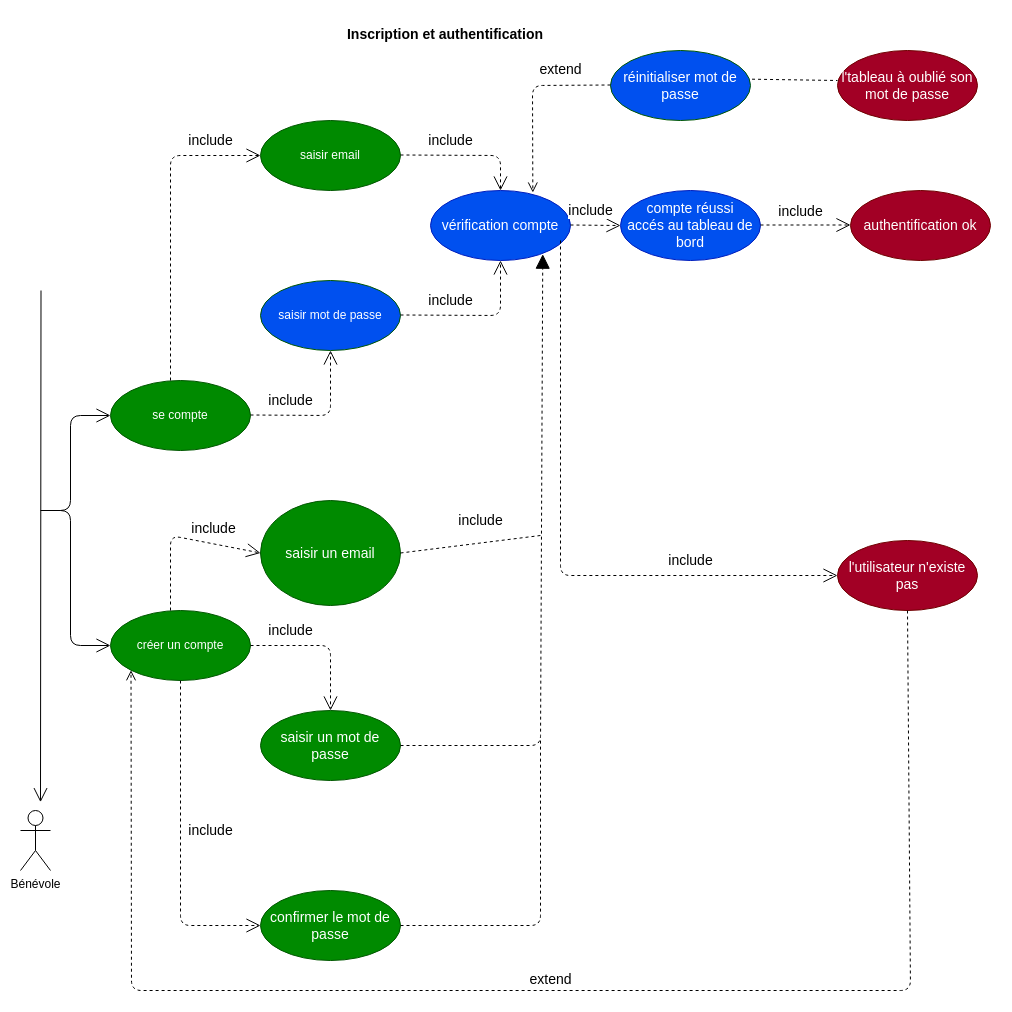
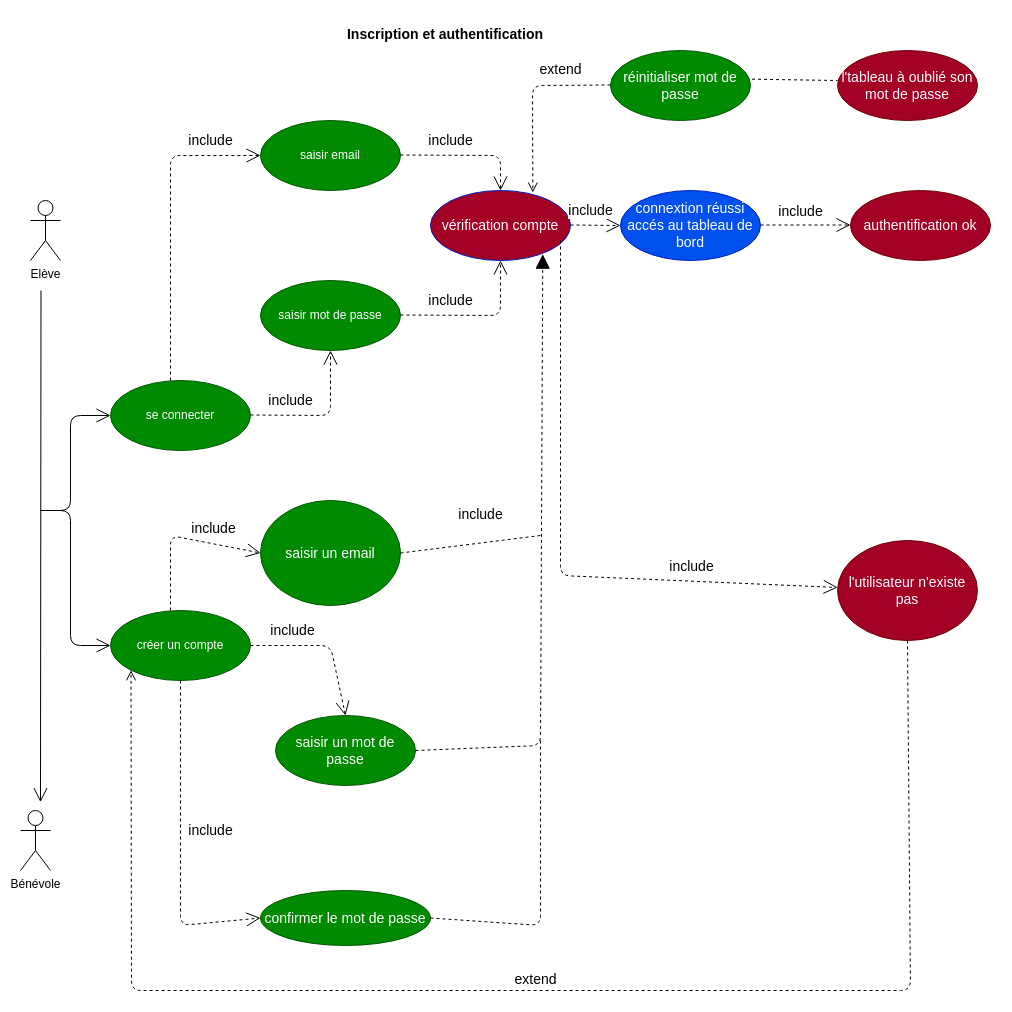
(681, 86) -> (681, 86)
(501, 226) -> (501, 226)
(691, 226) -> (691, 226)
none -> (46, 231)
(331, 316) -> (331, 316)
(181, 416) -> (181, 416)
(908, 576) -> (908, 591)
(331, 746) -> (346, 751)
(331, 926) -> (346, 918)
